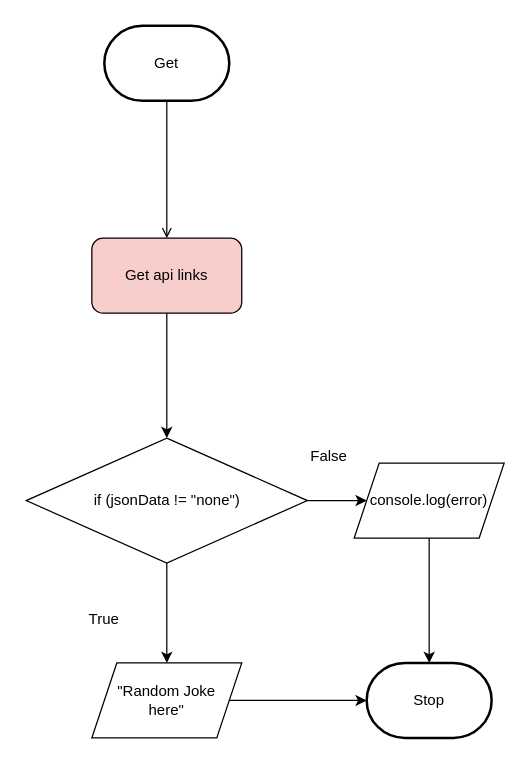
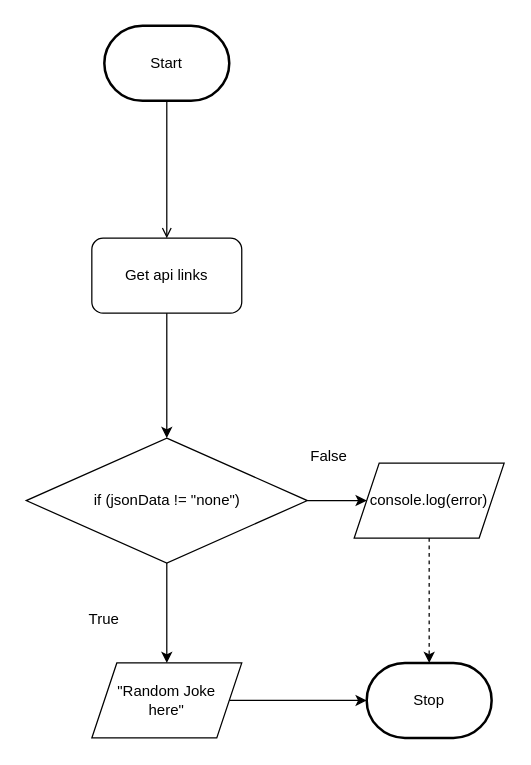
(167, 63) -> (167, 63)
(167, 276) -> (167, 276)
(429, 595) -> (429, 595)
